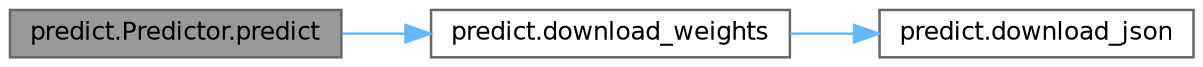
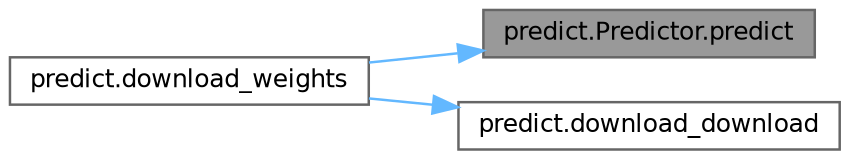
(373, 34) -> (413, 58)
(1037, 34) -> (649, 126)
